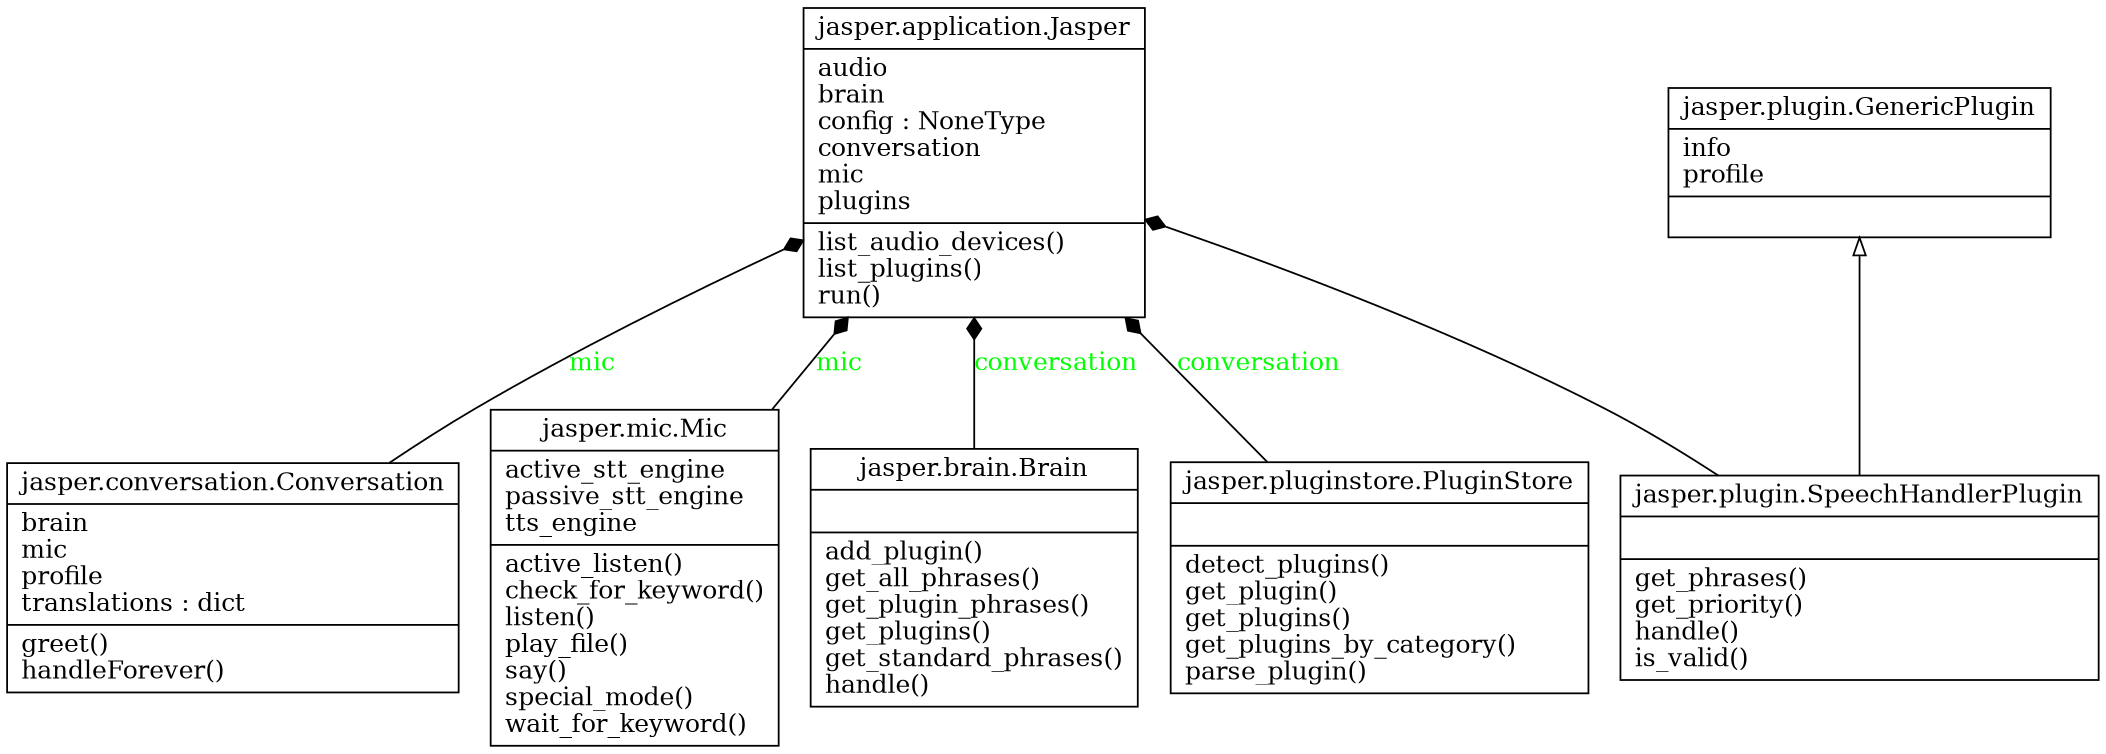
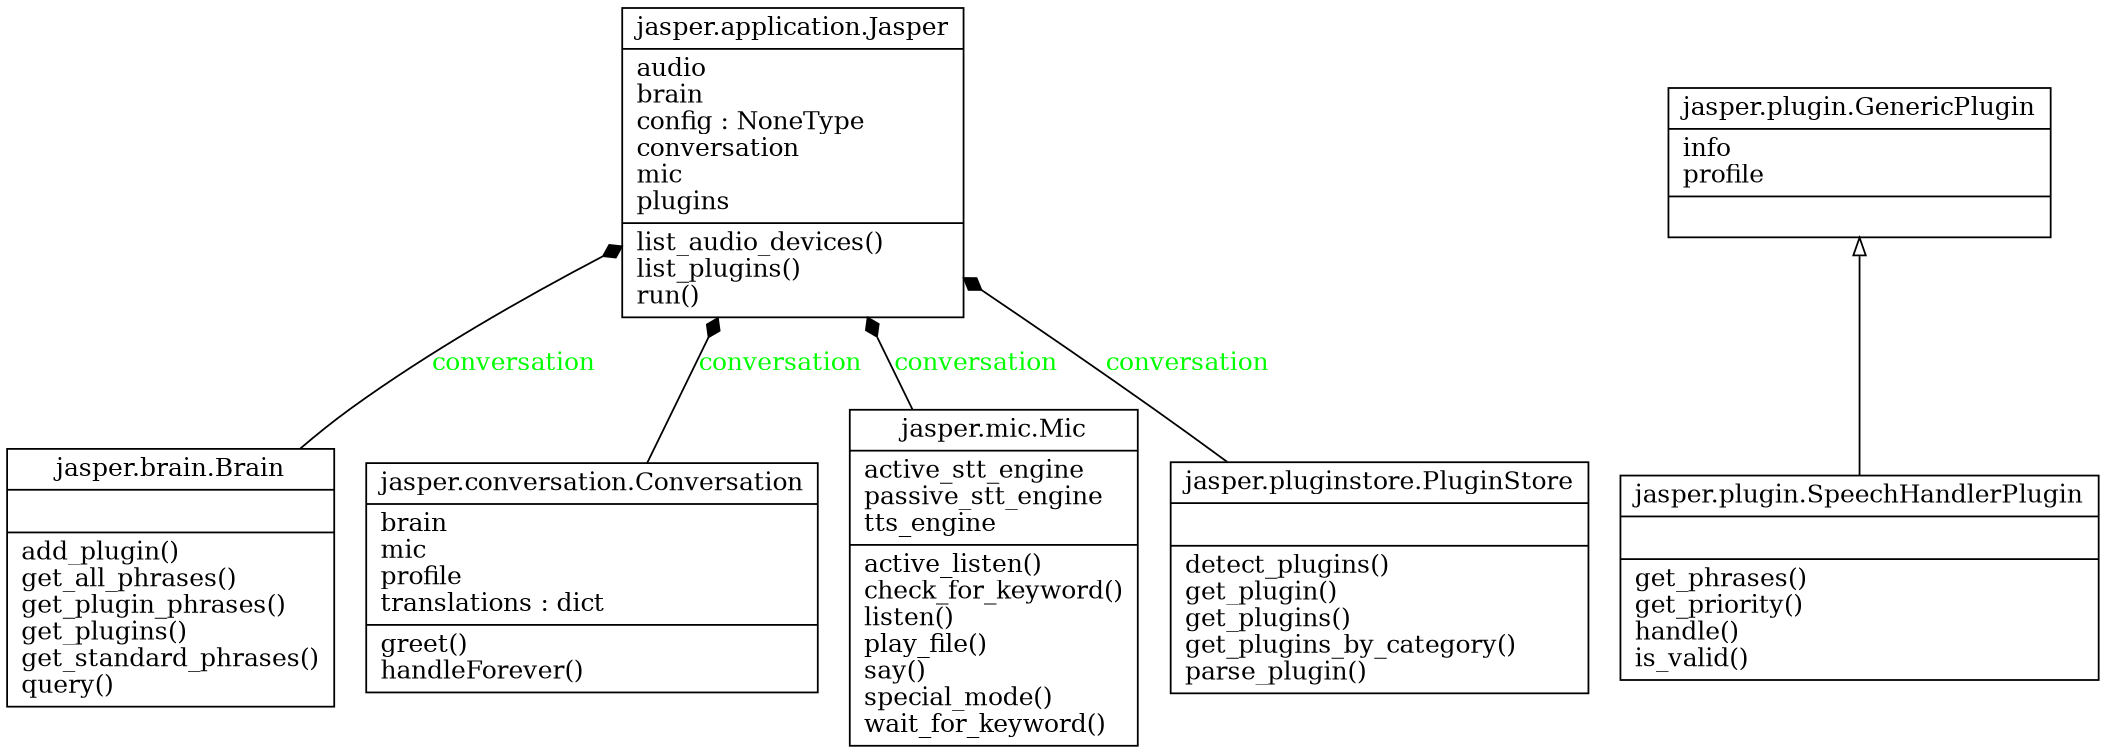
(1449, 336) -> none
(592, 364) -> (780, 364)
(839, 364) -> (976, 364)
(877, 685) -> (68, 685)
